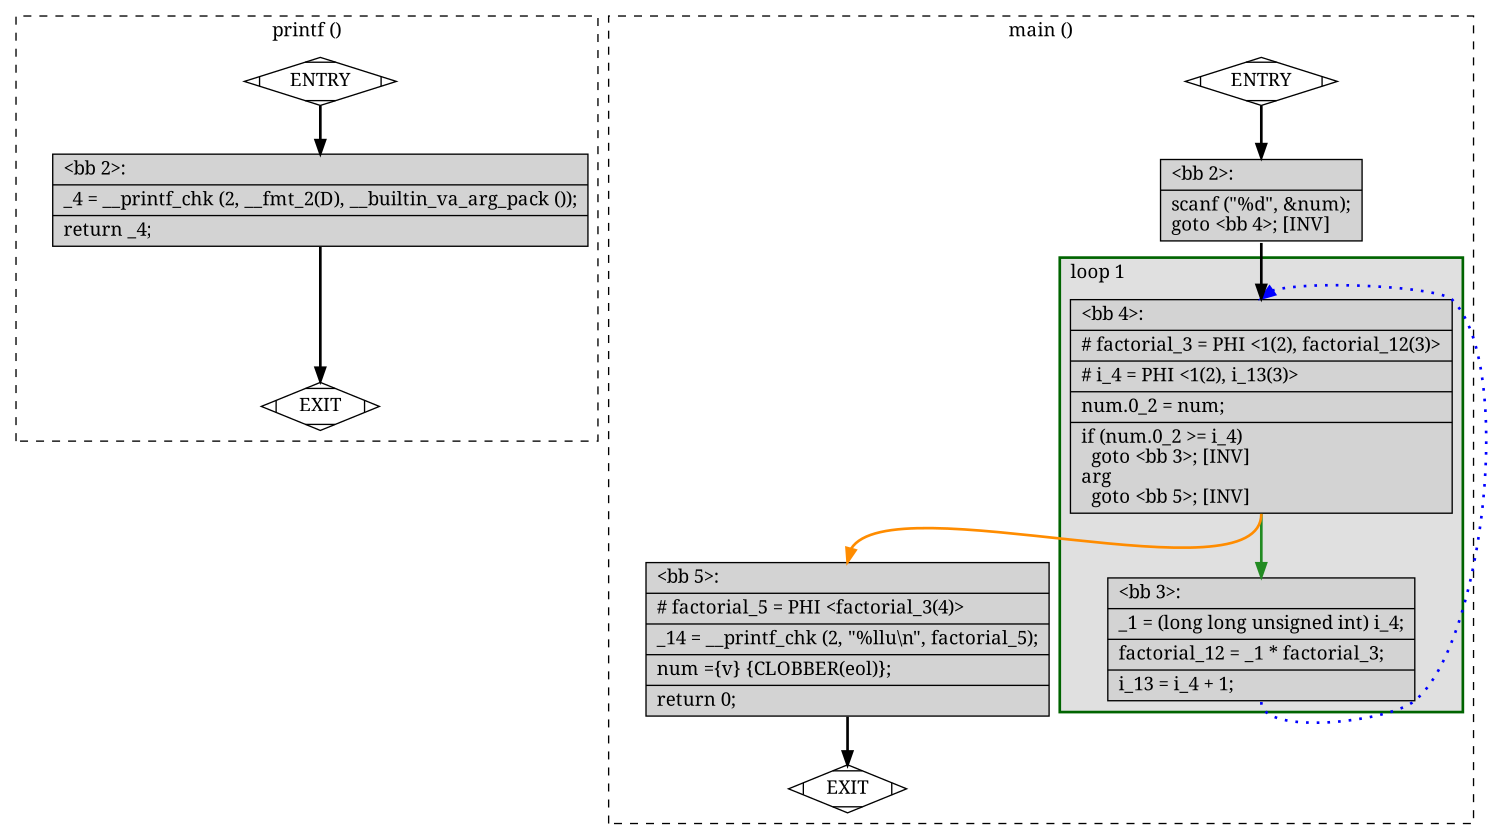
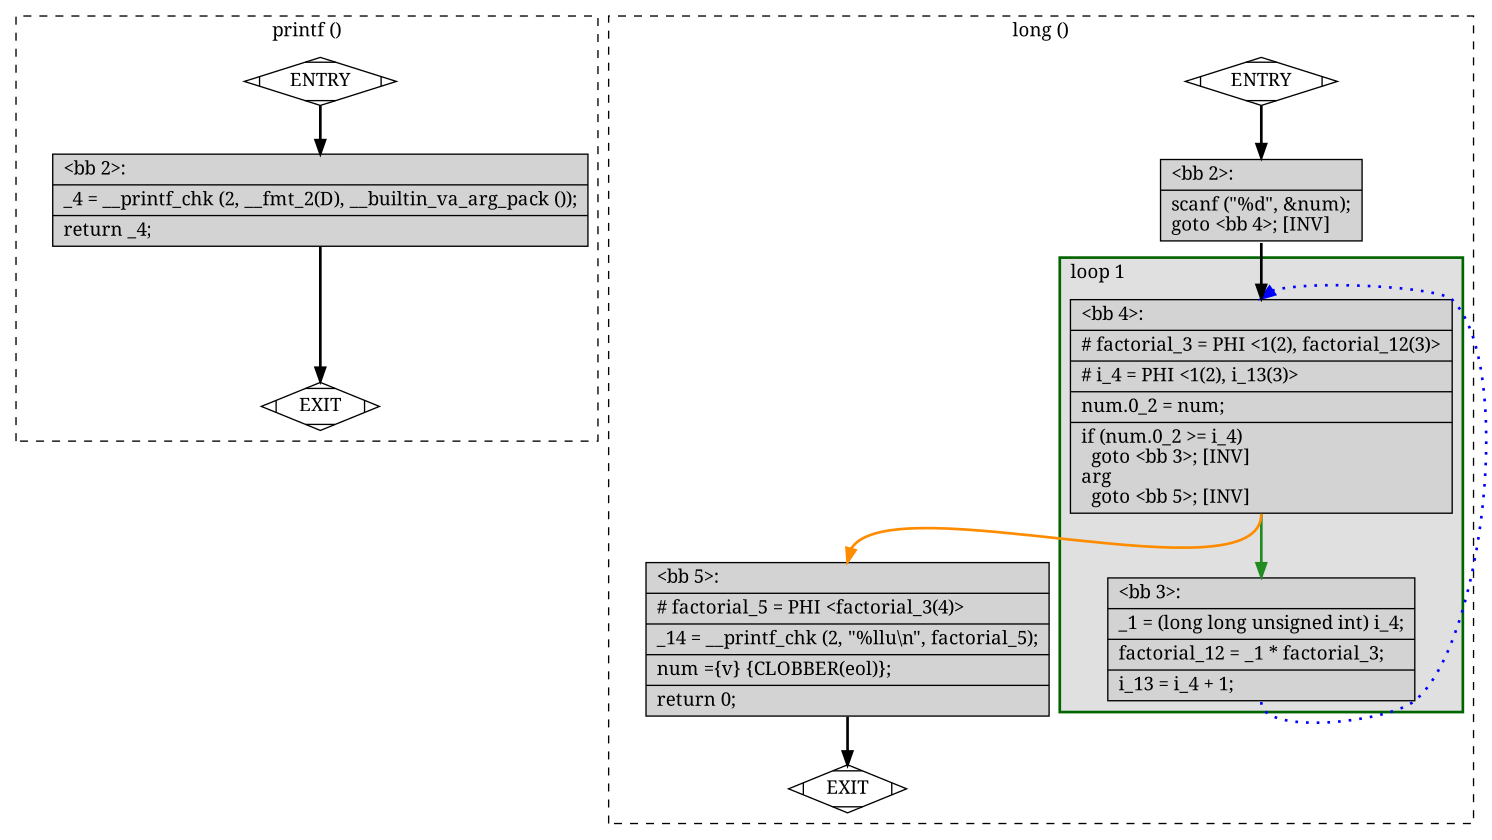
(1041, 31) -> (1041, 31)
